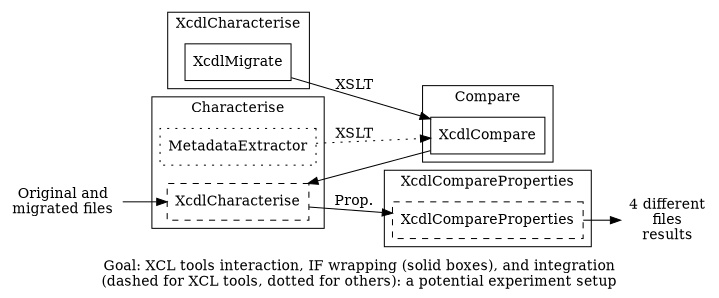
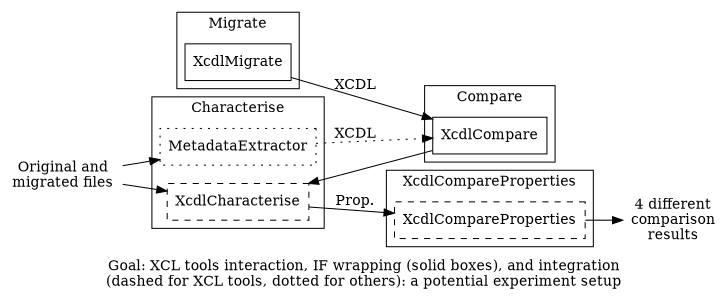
(239, 24) -> (238, 24)
(354, 85) -> (355, 85)
(354, 134) -> (355, 134)
none -> (136, 163)
(668, 220) -> (673, 220)
